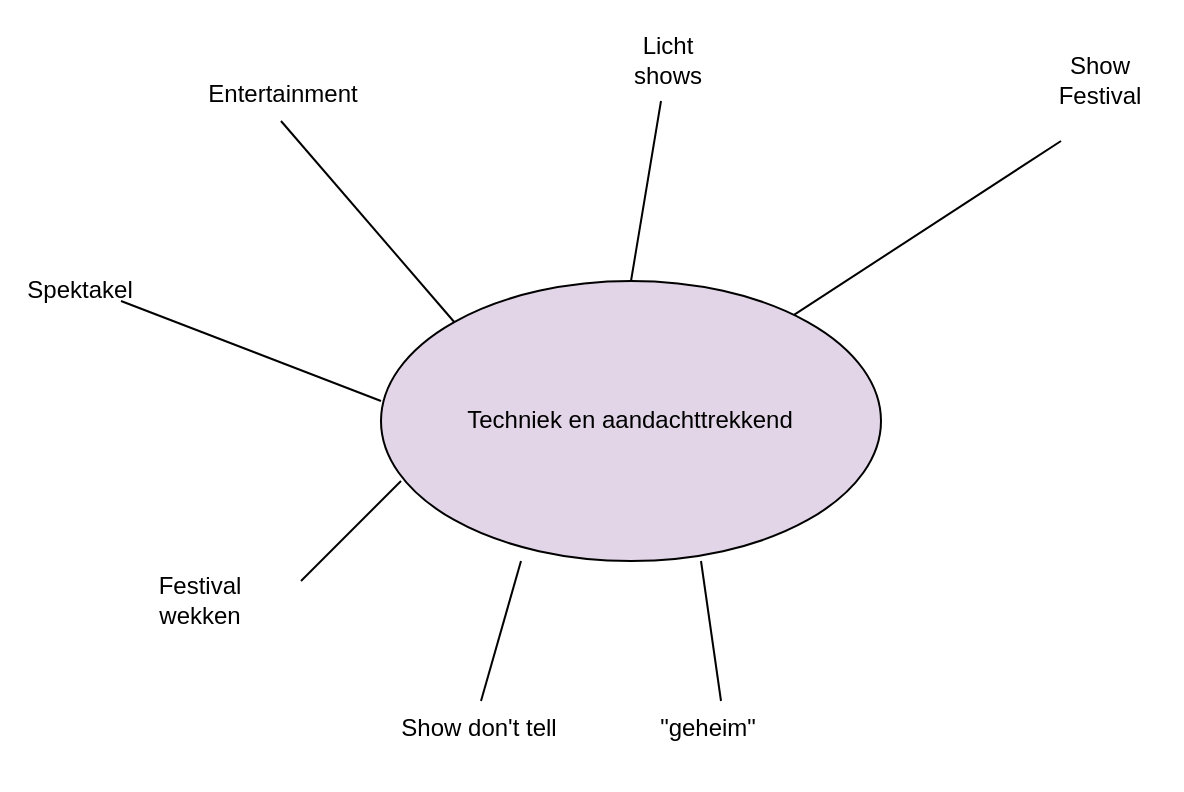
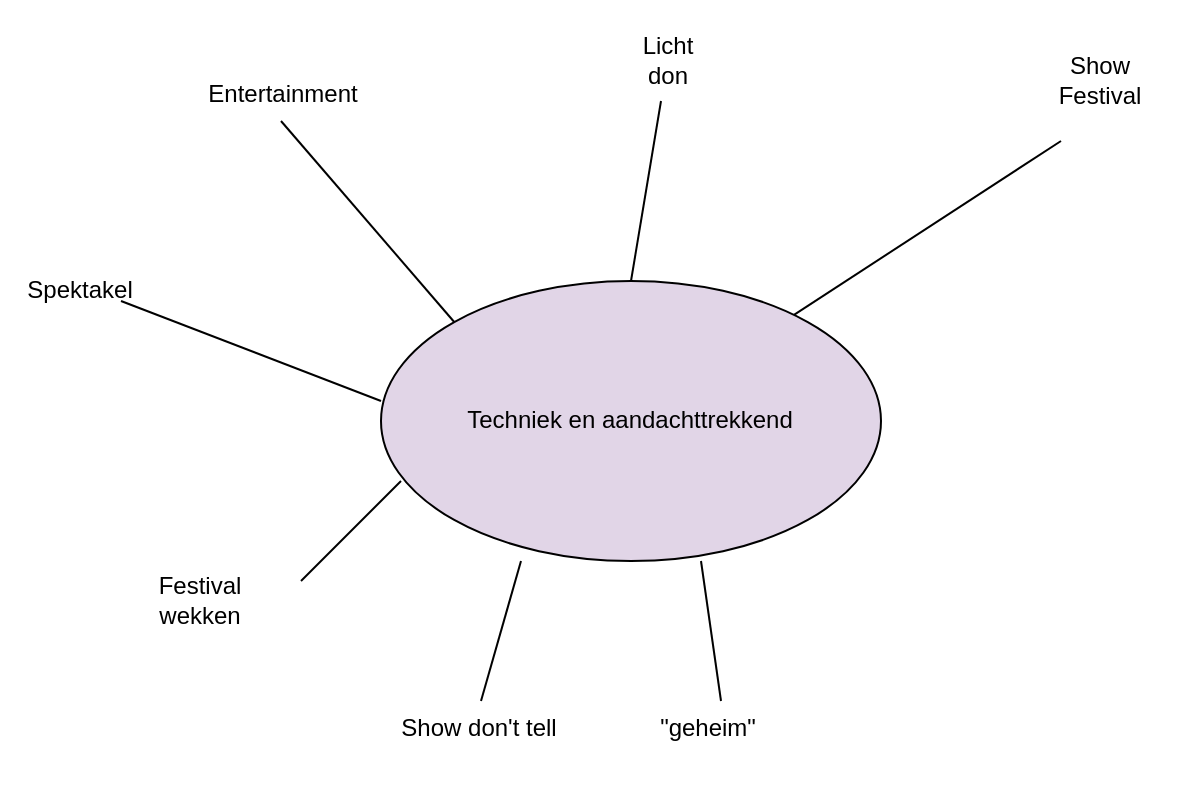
(669, 61) -> (669, 61)
